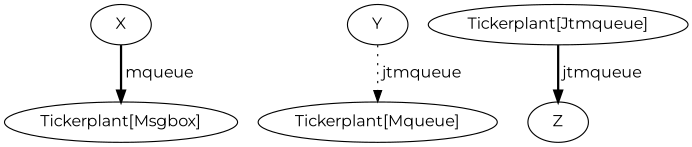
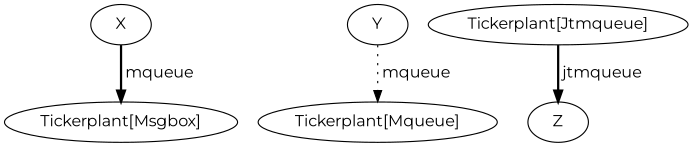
(420, 73) -> (414, 73)
